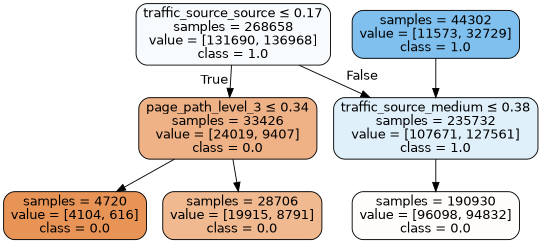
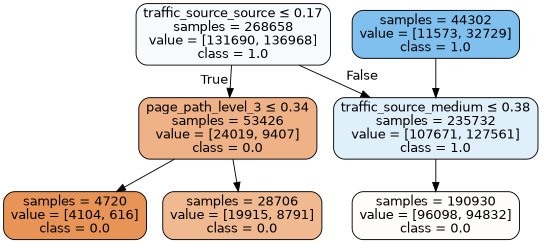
(228, 121) -> (228, 121)
